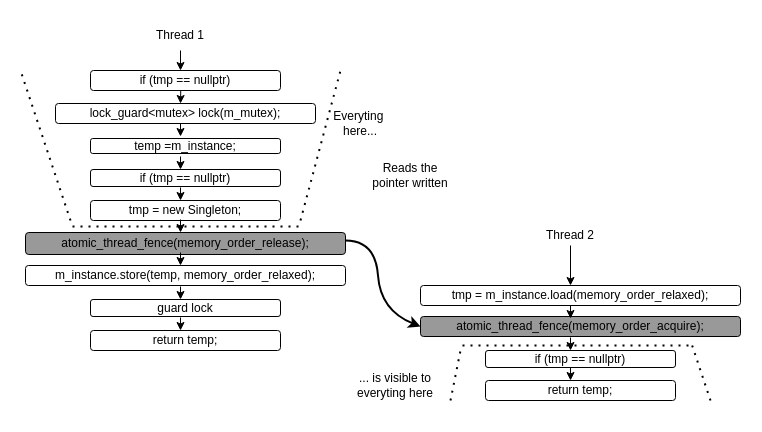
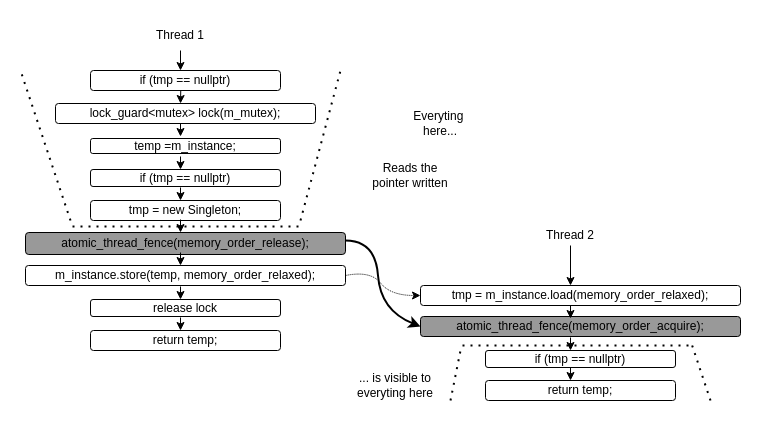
(361, 124) -> (441, 124)
none -> (362, 274)
(186, 309) -> (186, 309)
